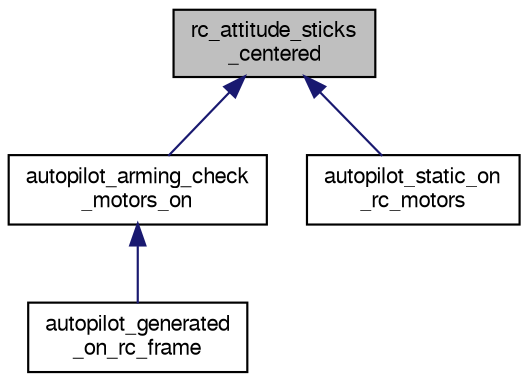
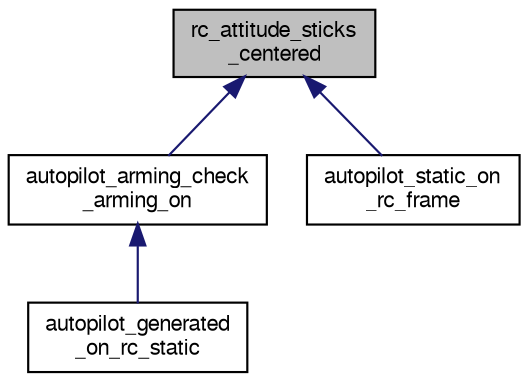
(138, 190) -> (138, 190)
(413, 190) -> (413, 190)
(138, 337) -> (138, 337)
